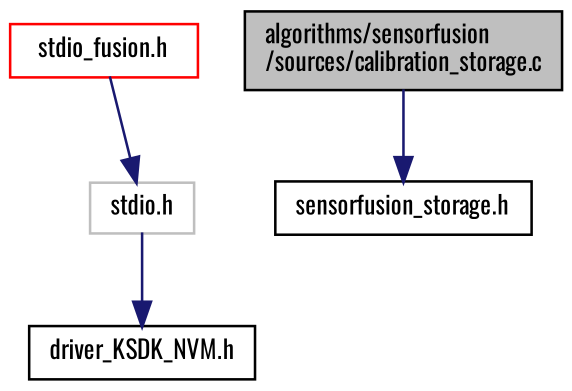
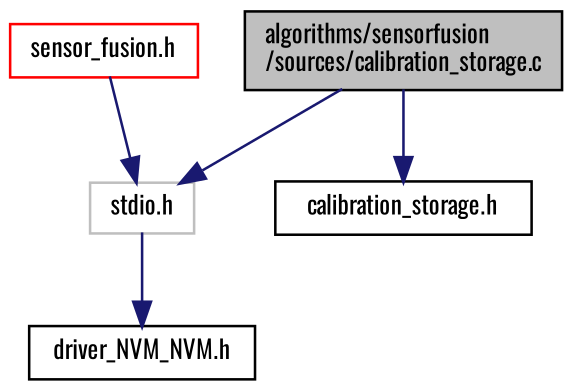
(104, 51) -> (104, 51)
none -> (272, 130)
(403, 208) -> (403, 208)
(142, 353) -> (142, 353)
